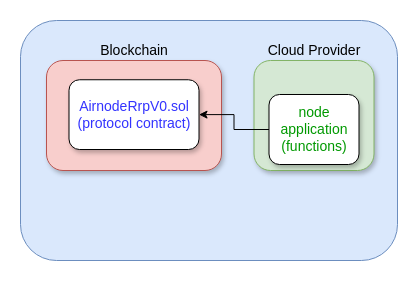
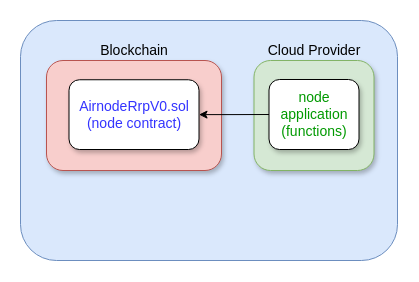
(135, 115) -> (135, 115)
(314, 130) -> (314, 115)
